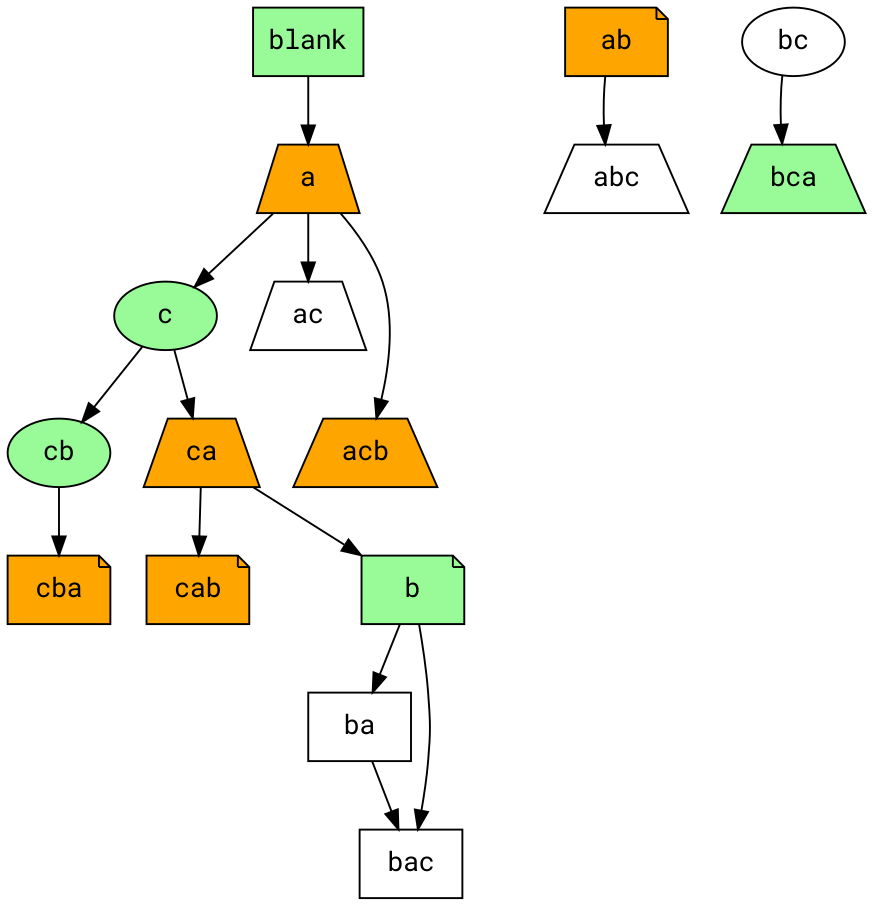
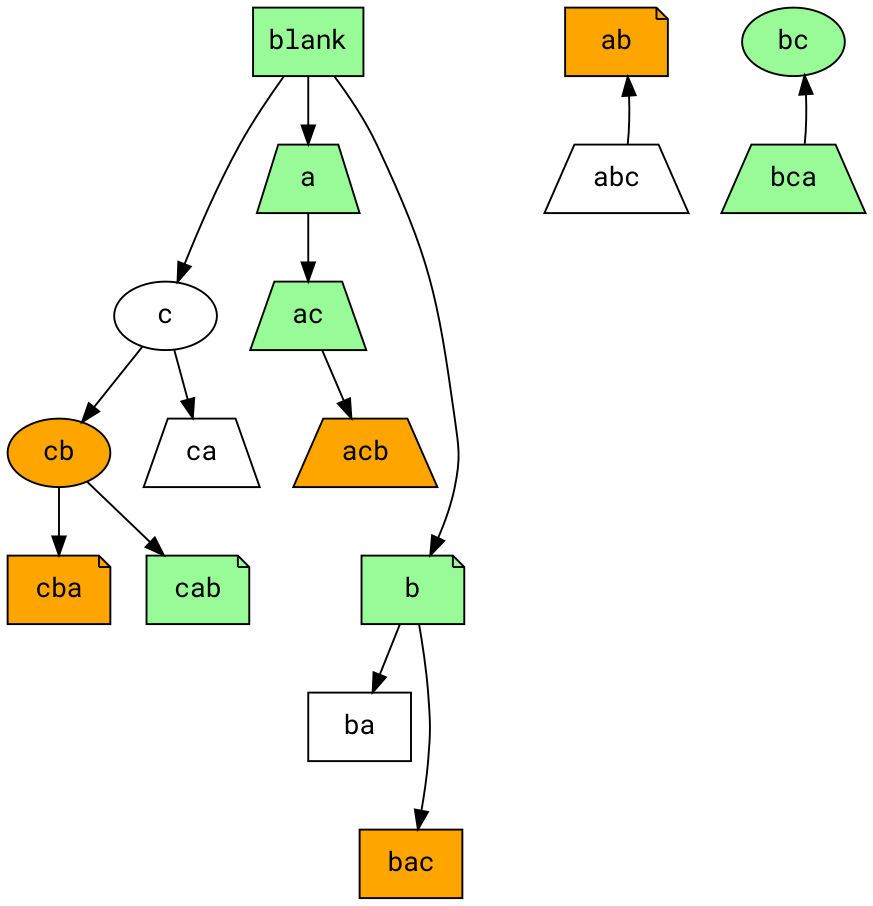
(793, 42) -> (793, 42)
(781, 100) -> (806, 119)
(604, 101) -> (629, 120)
(308, 179) -> (308, 179)
(241, 244) -> (228, 167)
(387, 300) -> (333, 376)
(166, 316) -> (166, 316)
(308, 316) -> (308, 316)
(59, 453) -> (59, 453)
(202, 453) -> (202, 453)
(200, 512) -> (119, 512)
(299, 516) -> (434, 298)
(198, 590) -> (198, 590)
(382, 787) -> none
(411, 864) -> (411, 864)
